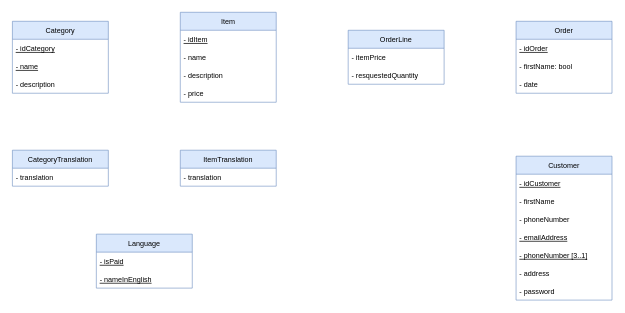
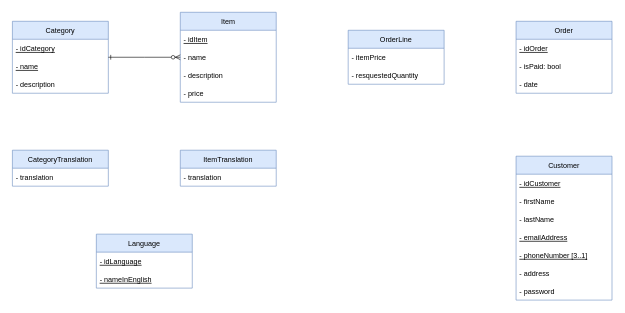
none -> (144, 57)
(549, 67) -> (542, 67)
(545, 220) -> (538, 220)
(113, 262) -> (122, 262)
